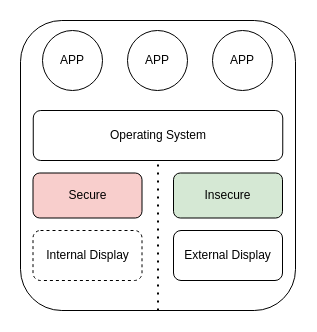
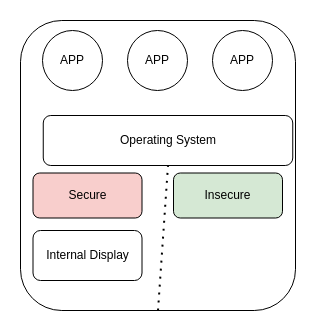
(158, 136) -> (168, 141)
(88, 256) -> (88, 256)
(228, 256) -> none
